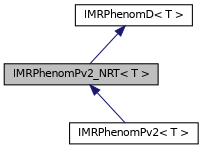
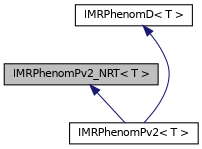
(104, 49) -> (169, 79)
